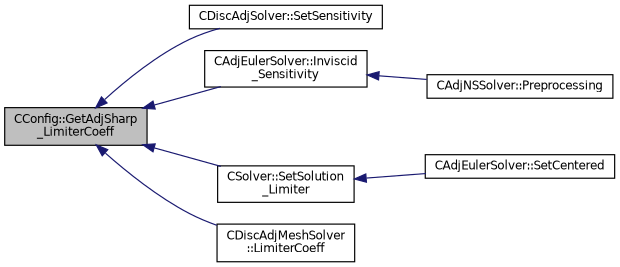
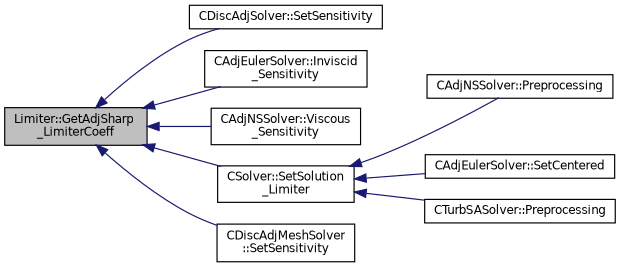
(403, 78) -> (431, 133)
(76, 126) -> (76, 126)
none -> (286, 126)
none -> (520, 211)
(286, 243) -> (286, 243)
